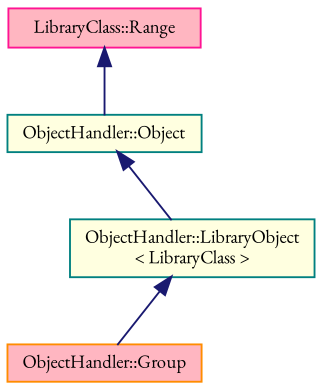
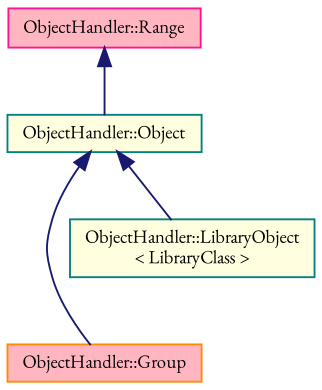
(105, 28) -> (105, 28)
(138, 318) -> (48, 258)
